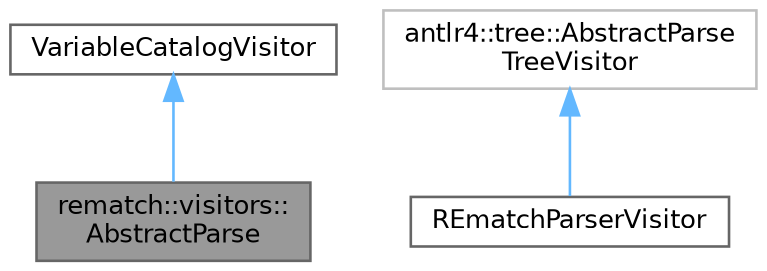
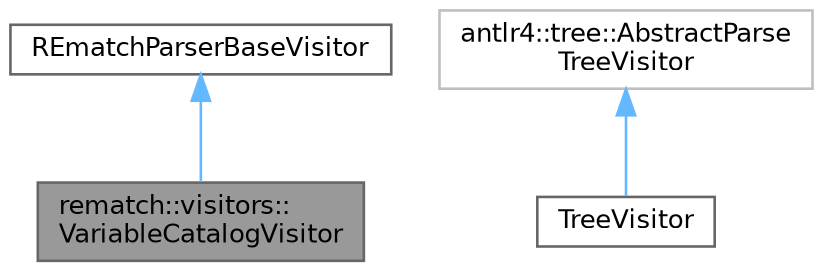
(173, 50) -> (201, 50)
(173, 222) -> (201, 222)
(570, 222) -> (626, 222)
